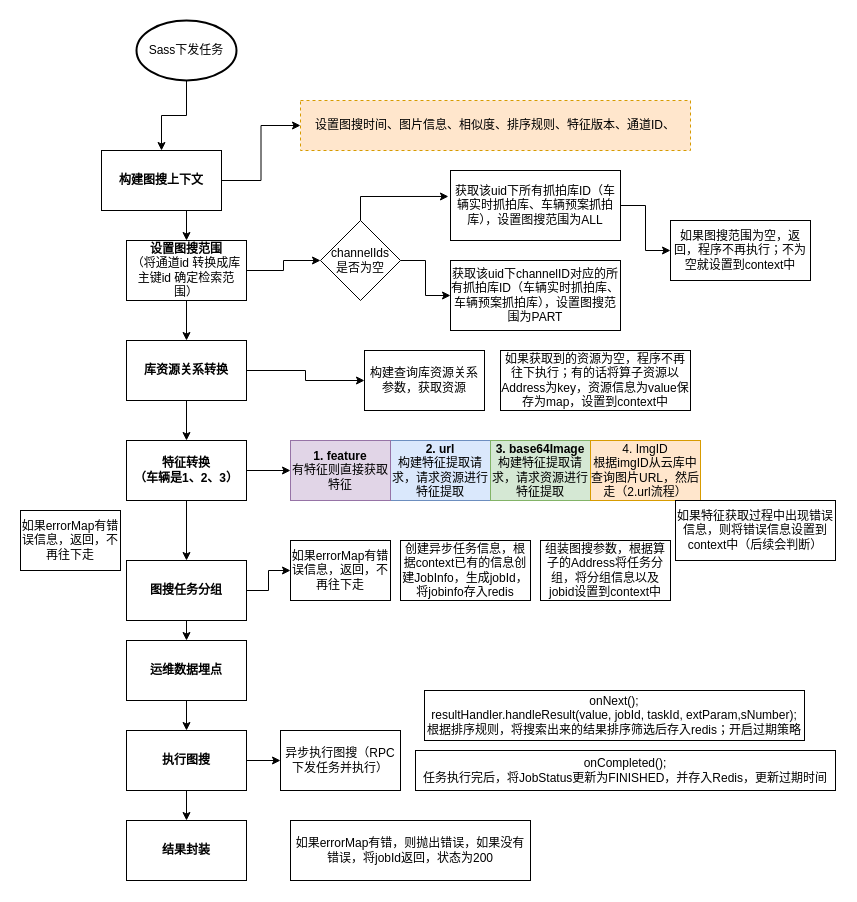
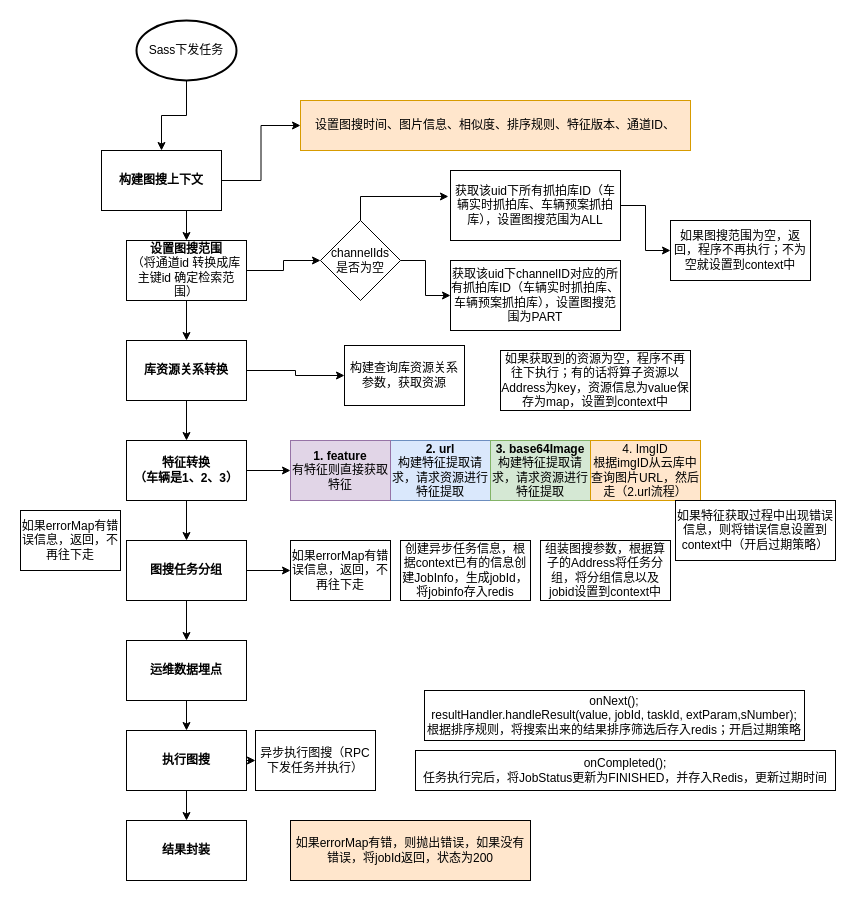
(496, 126) -> (496, 126)
(425, 381) -> (405, 376)
(756, 531) -> (756, 531)
(187, 591) -> (187, 571)
(341, 761) -> (316, 761)
(411, 851) -> (411, 851)
